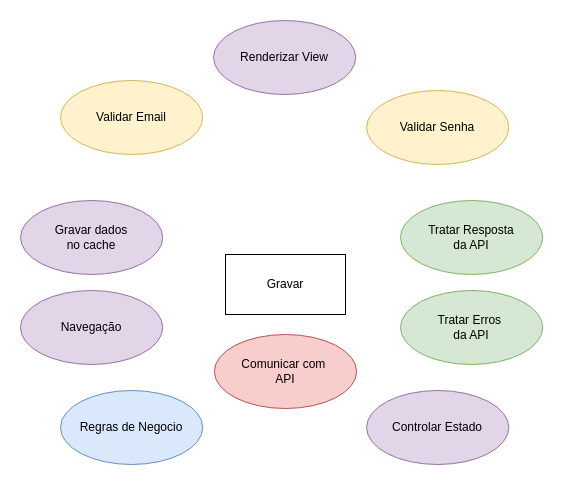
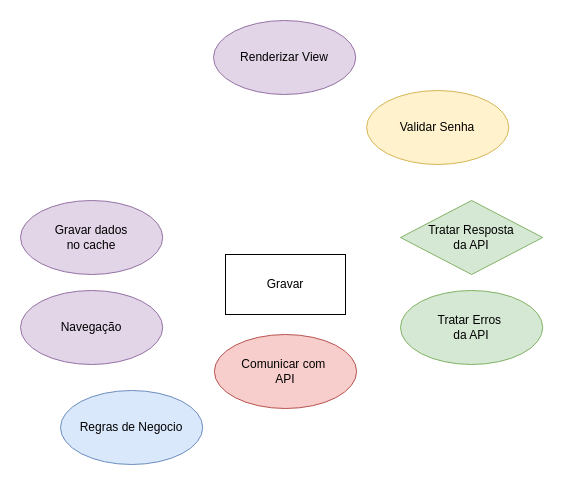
(132, 118) -> none
(472, 238) -> (472, 238)
(438, 428) -> none
